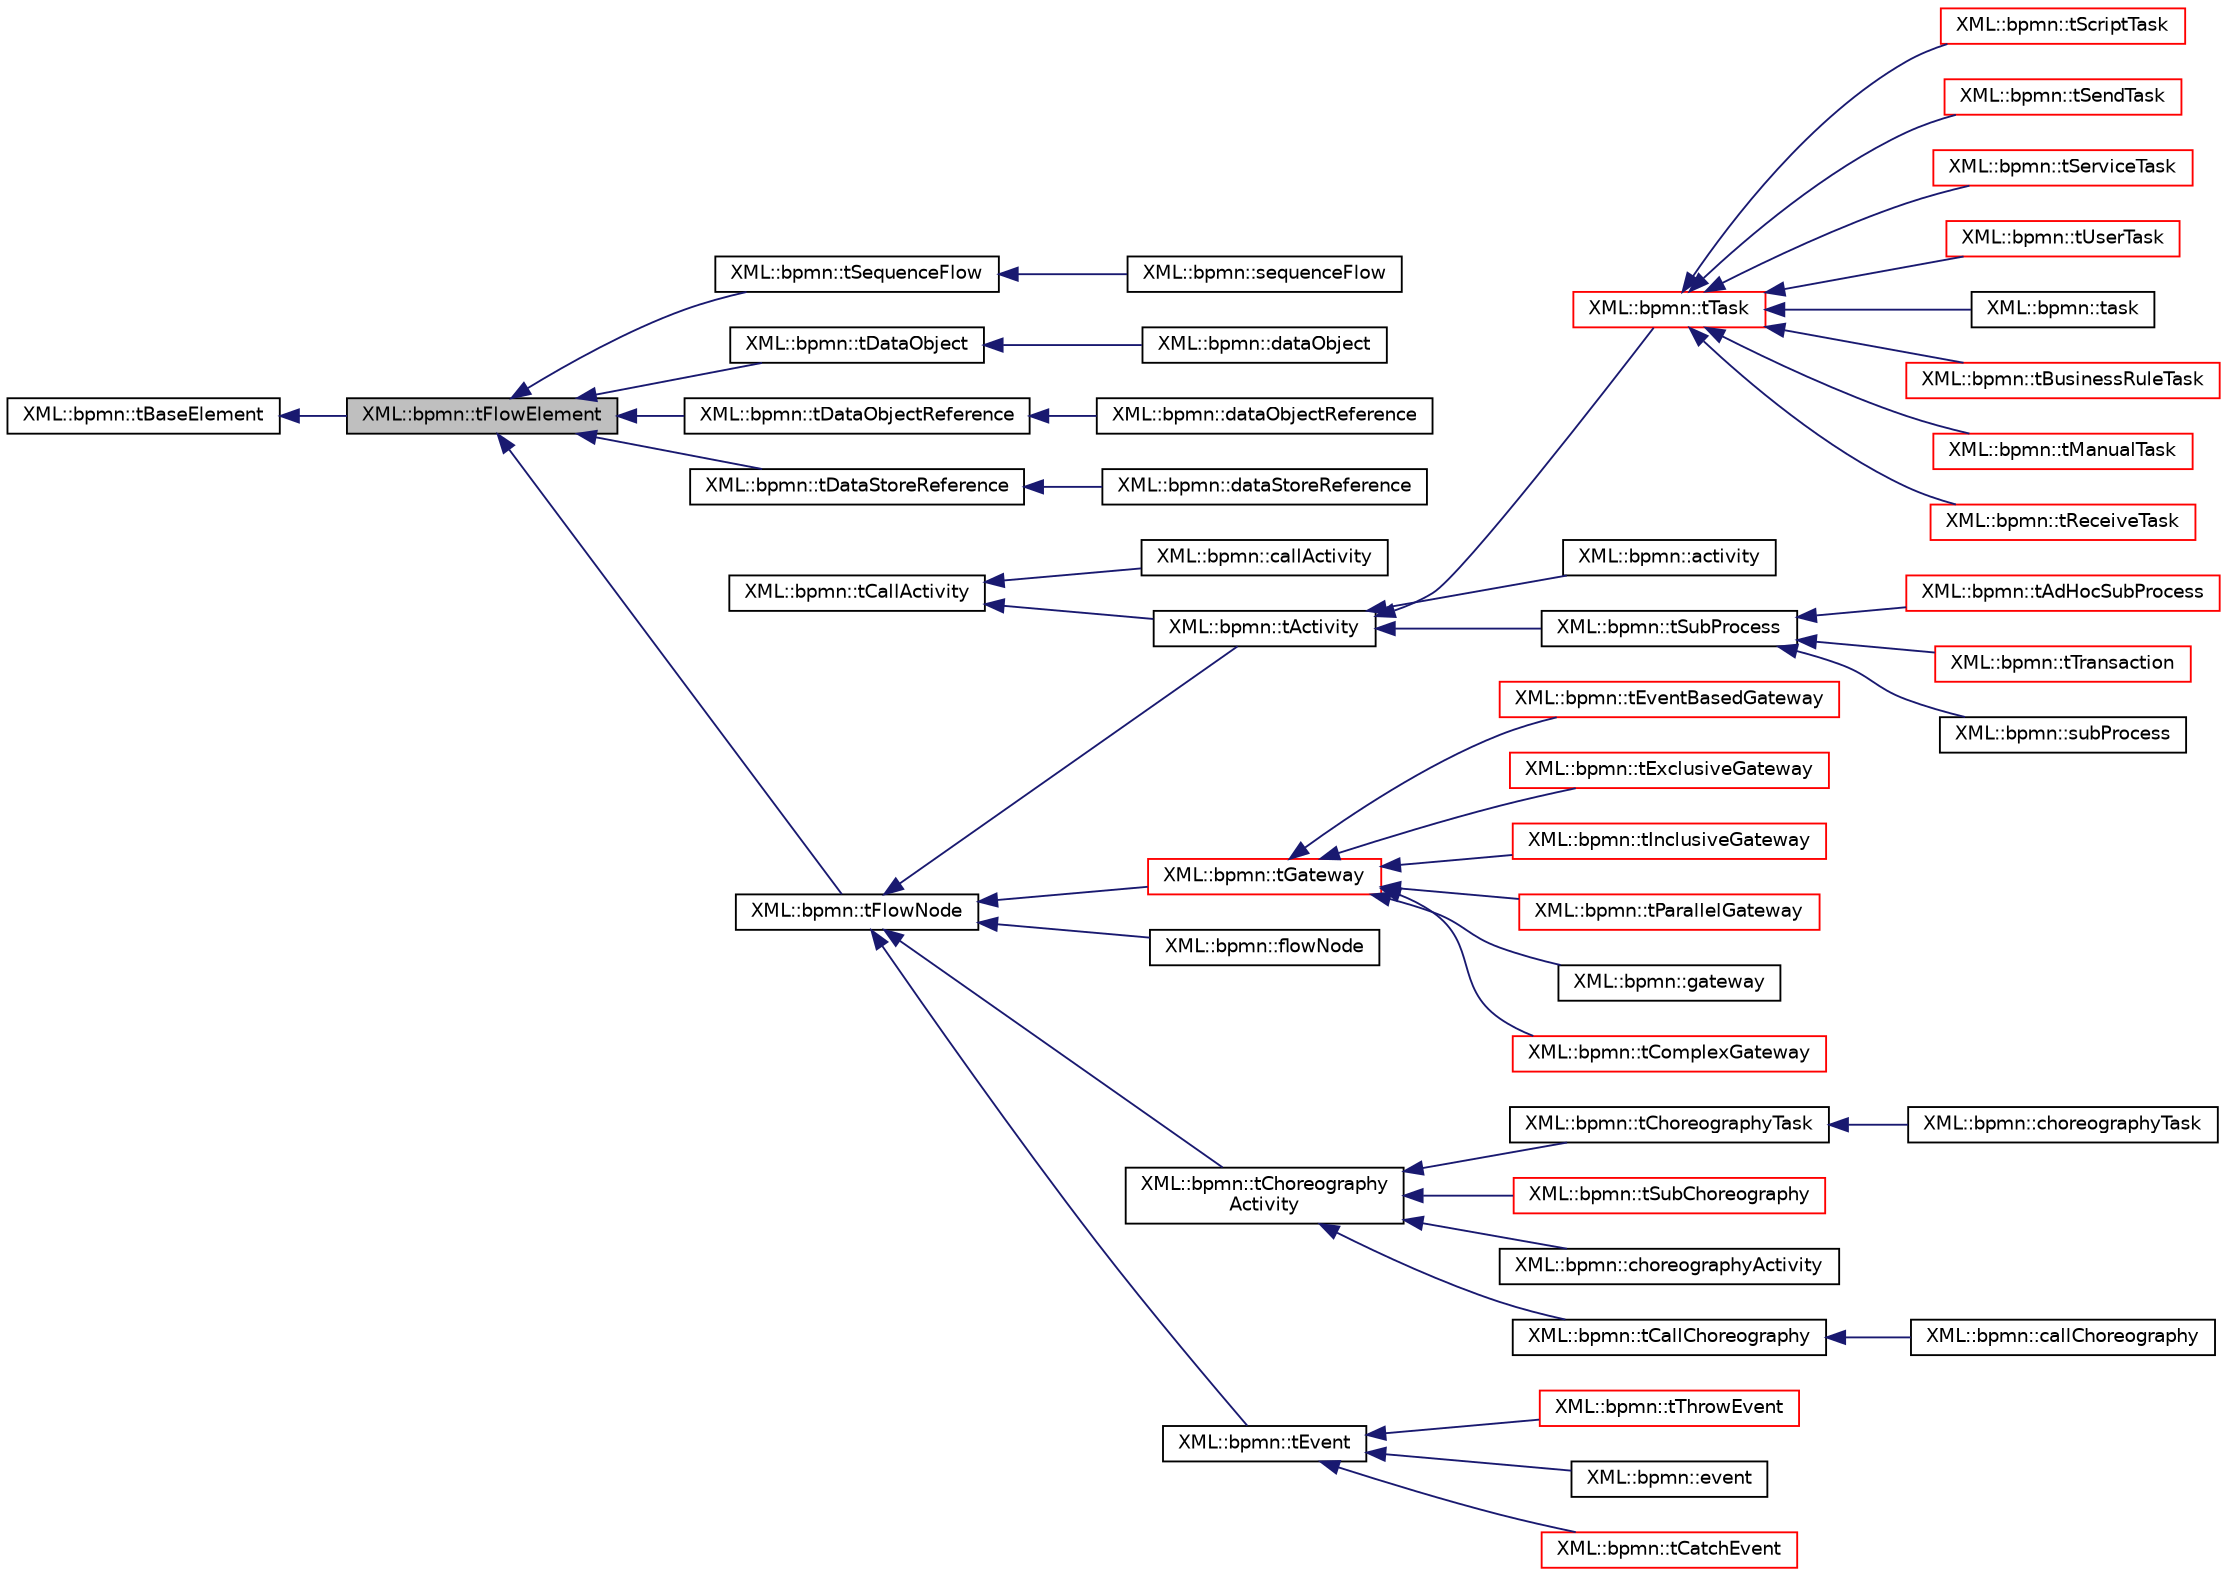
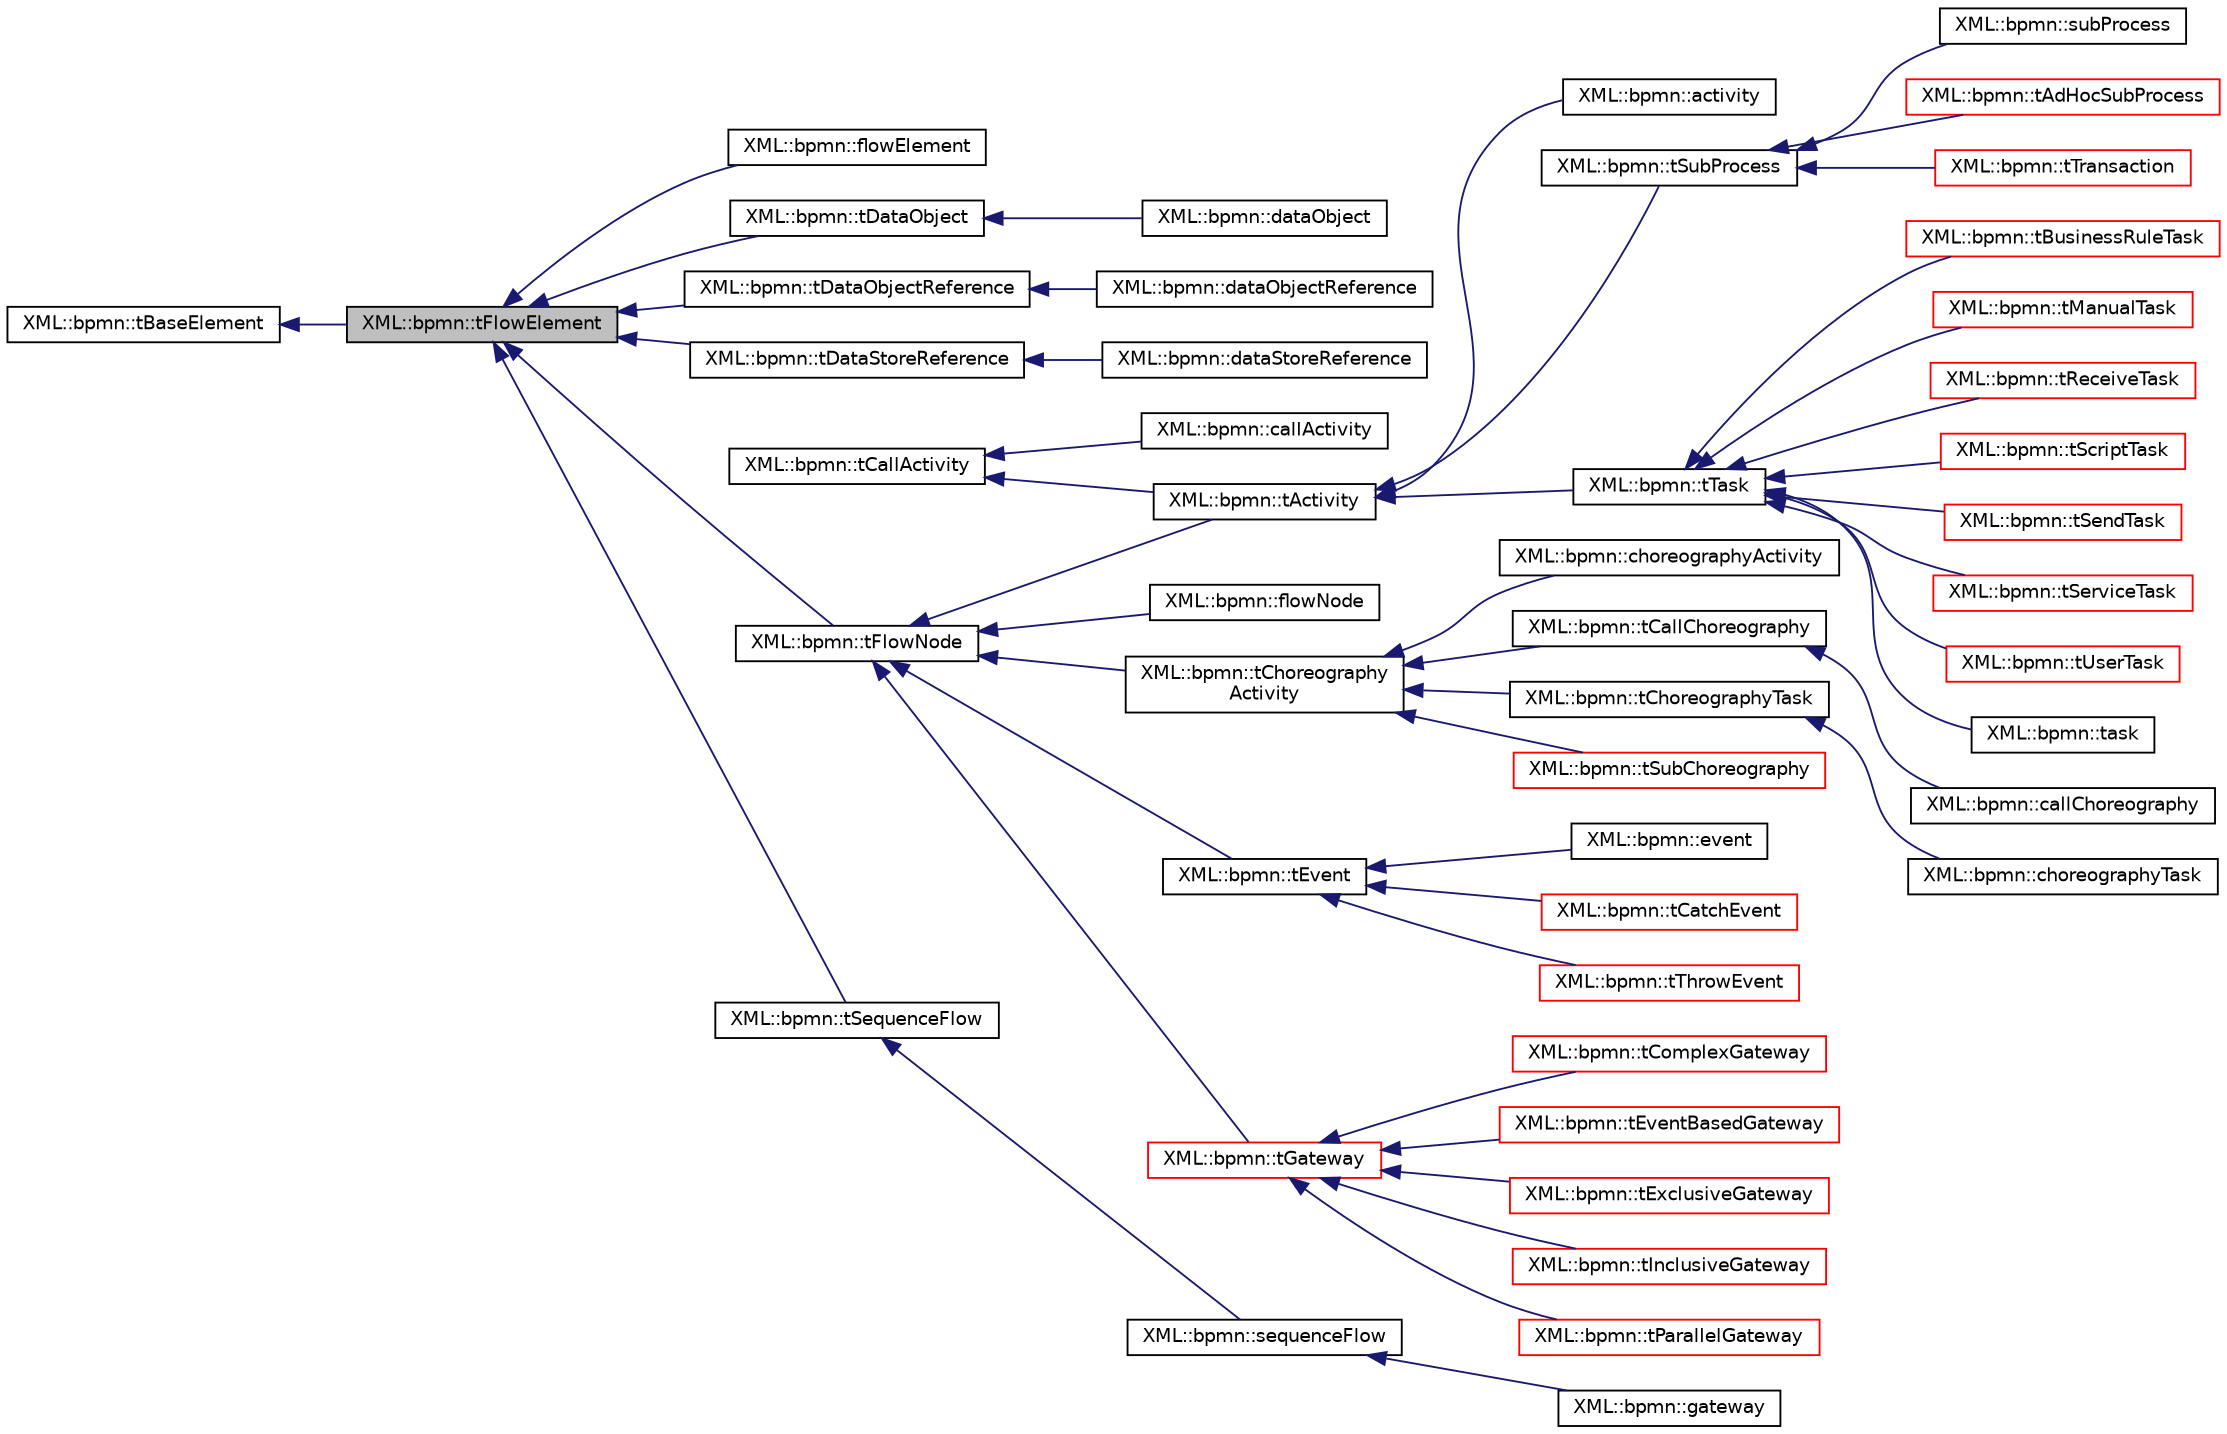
none -> (857, 147)
(1669, 310) -> (1669, 487)
(1474, 935) -> (1477, 1375)
